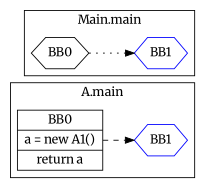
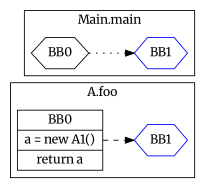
(103, 93) -> (103, 93)
